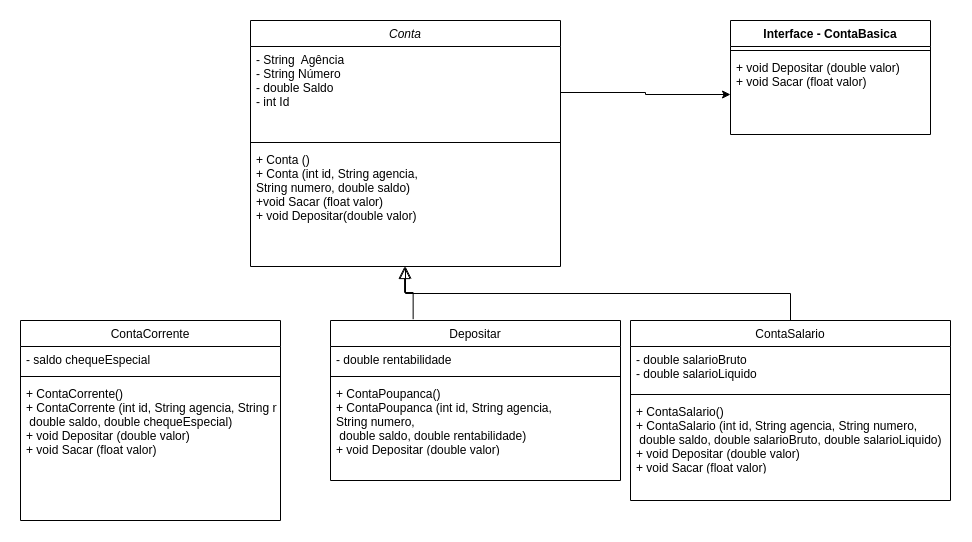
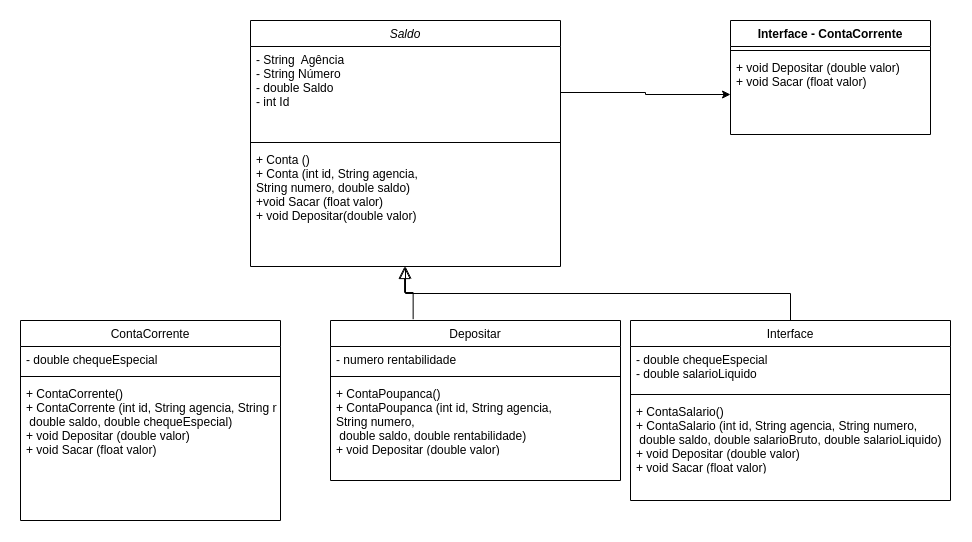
(405, 34) -> (405, 34)
(830, 34) -> (830, 34)
(790, 334) -> (790, 334)
(92, 360) -> (95, 360)
(401, 360) -> (402, 360)
(699, 360) -> (705, 360)
